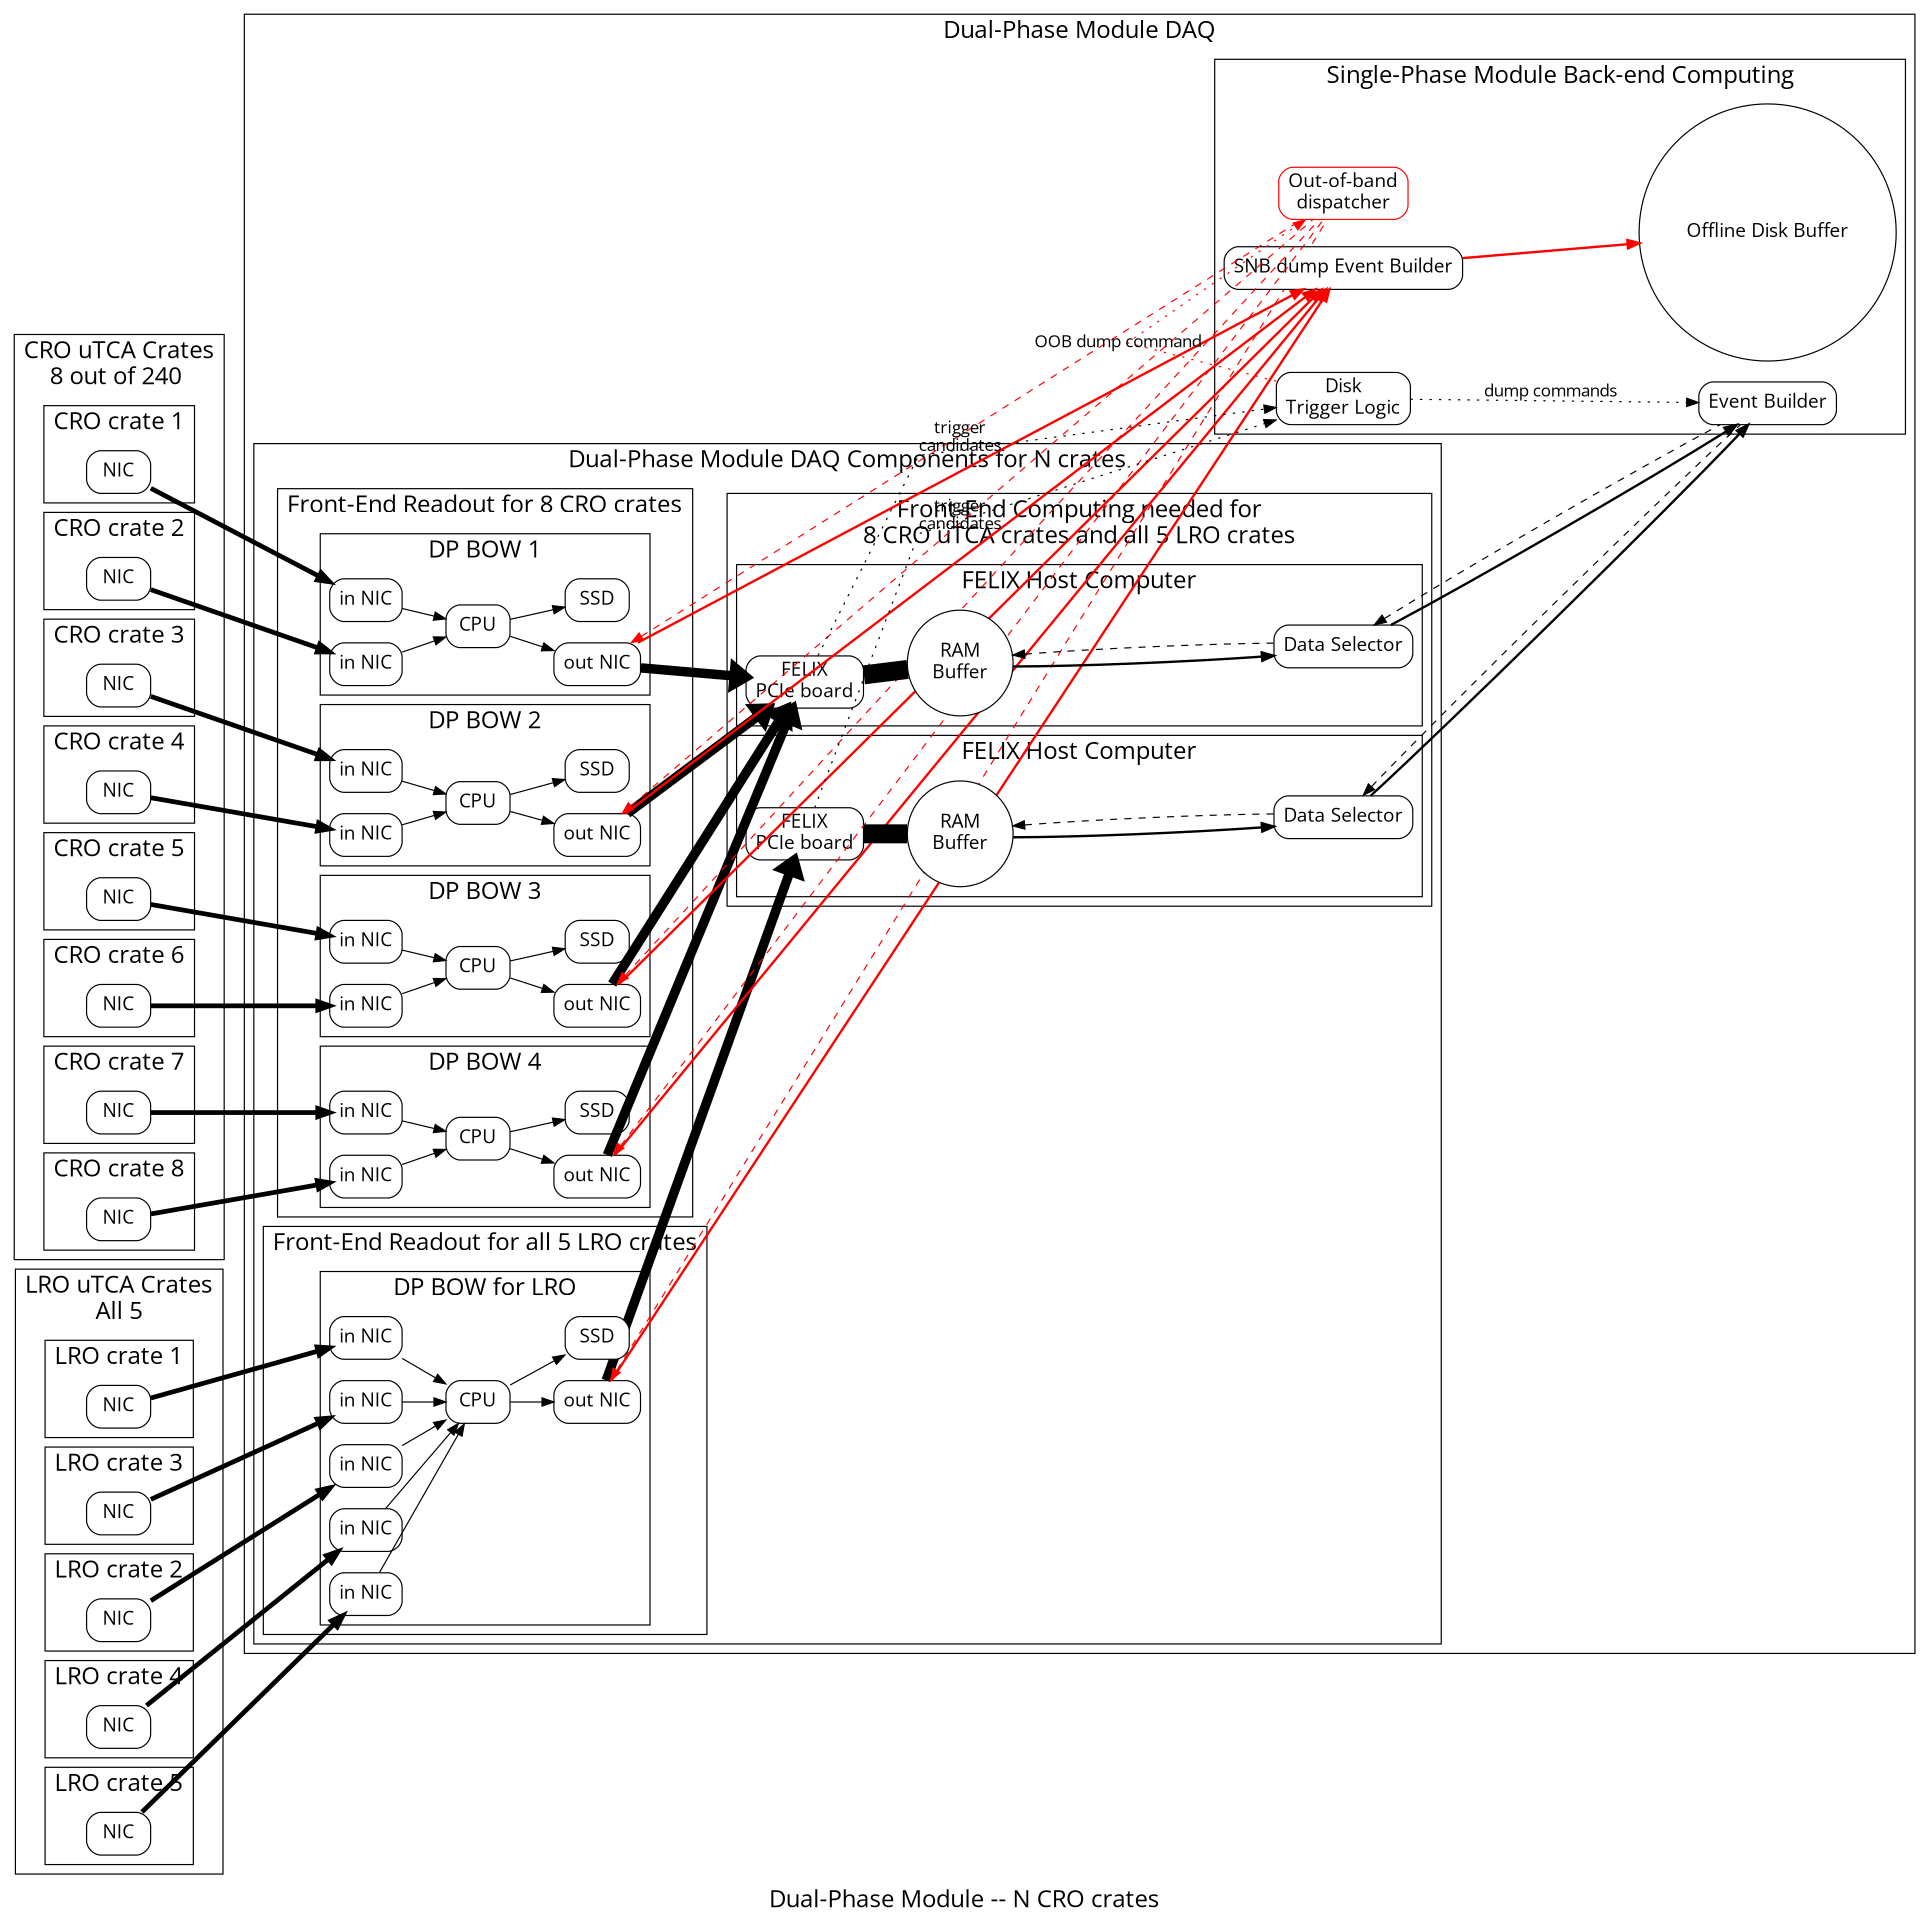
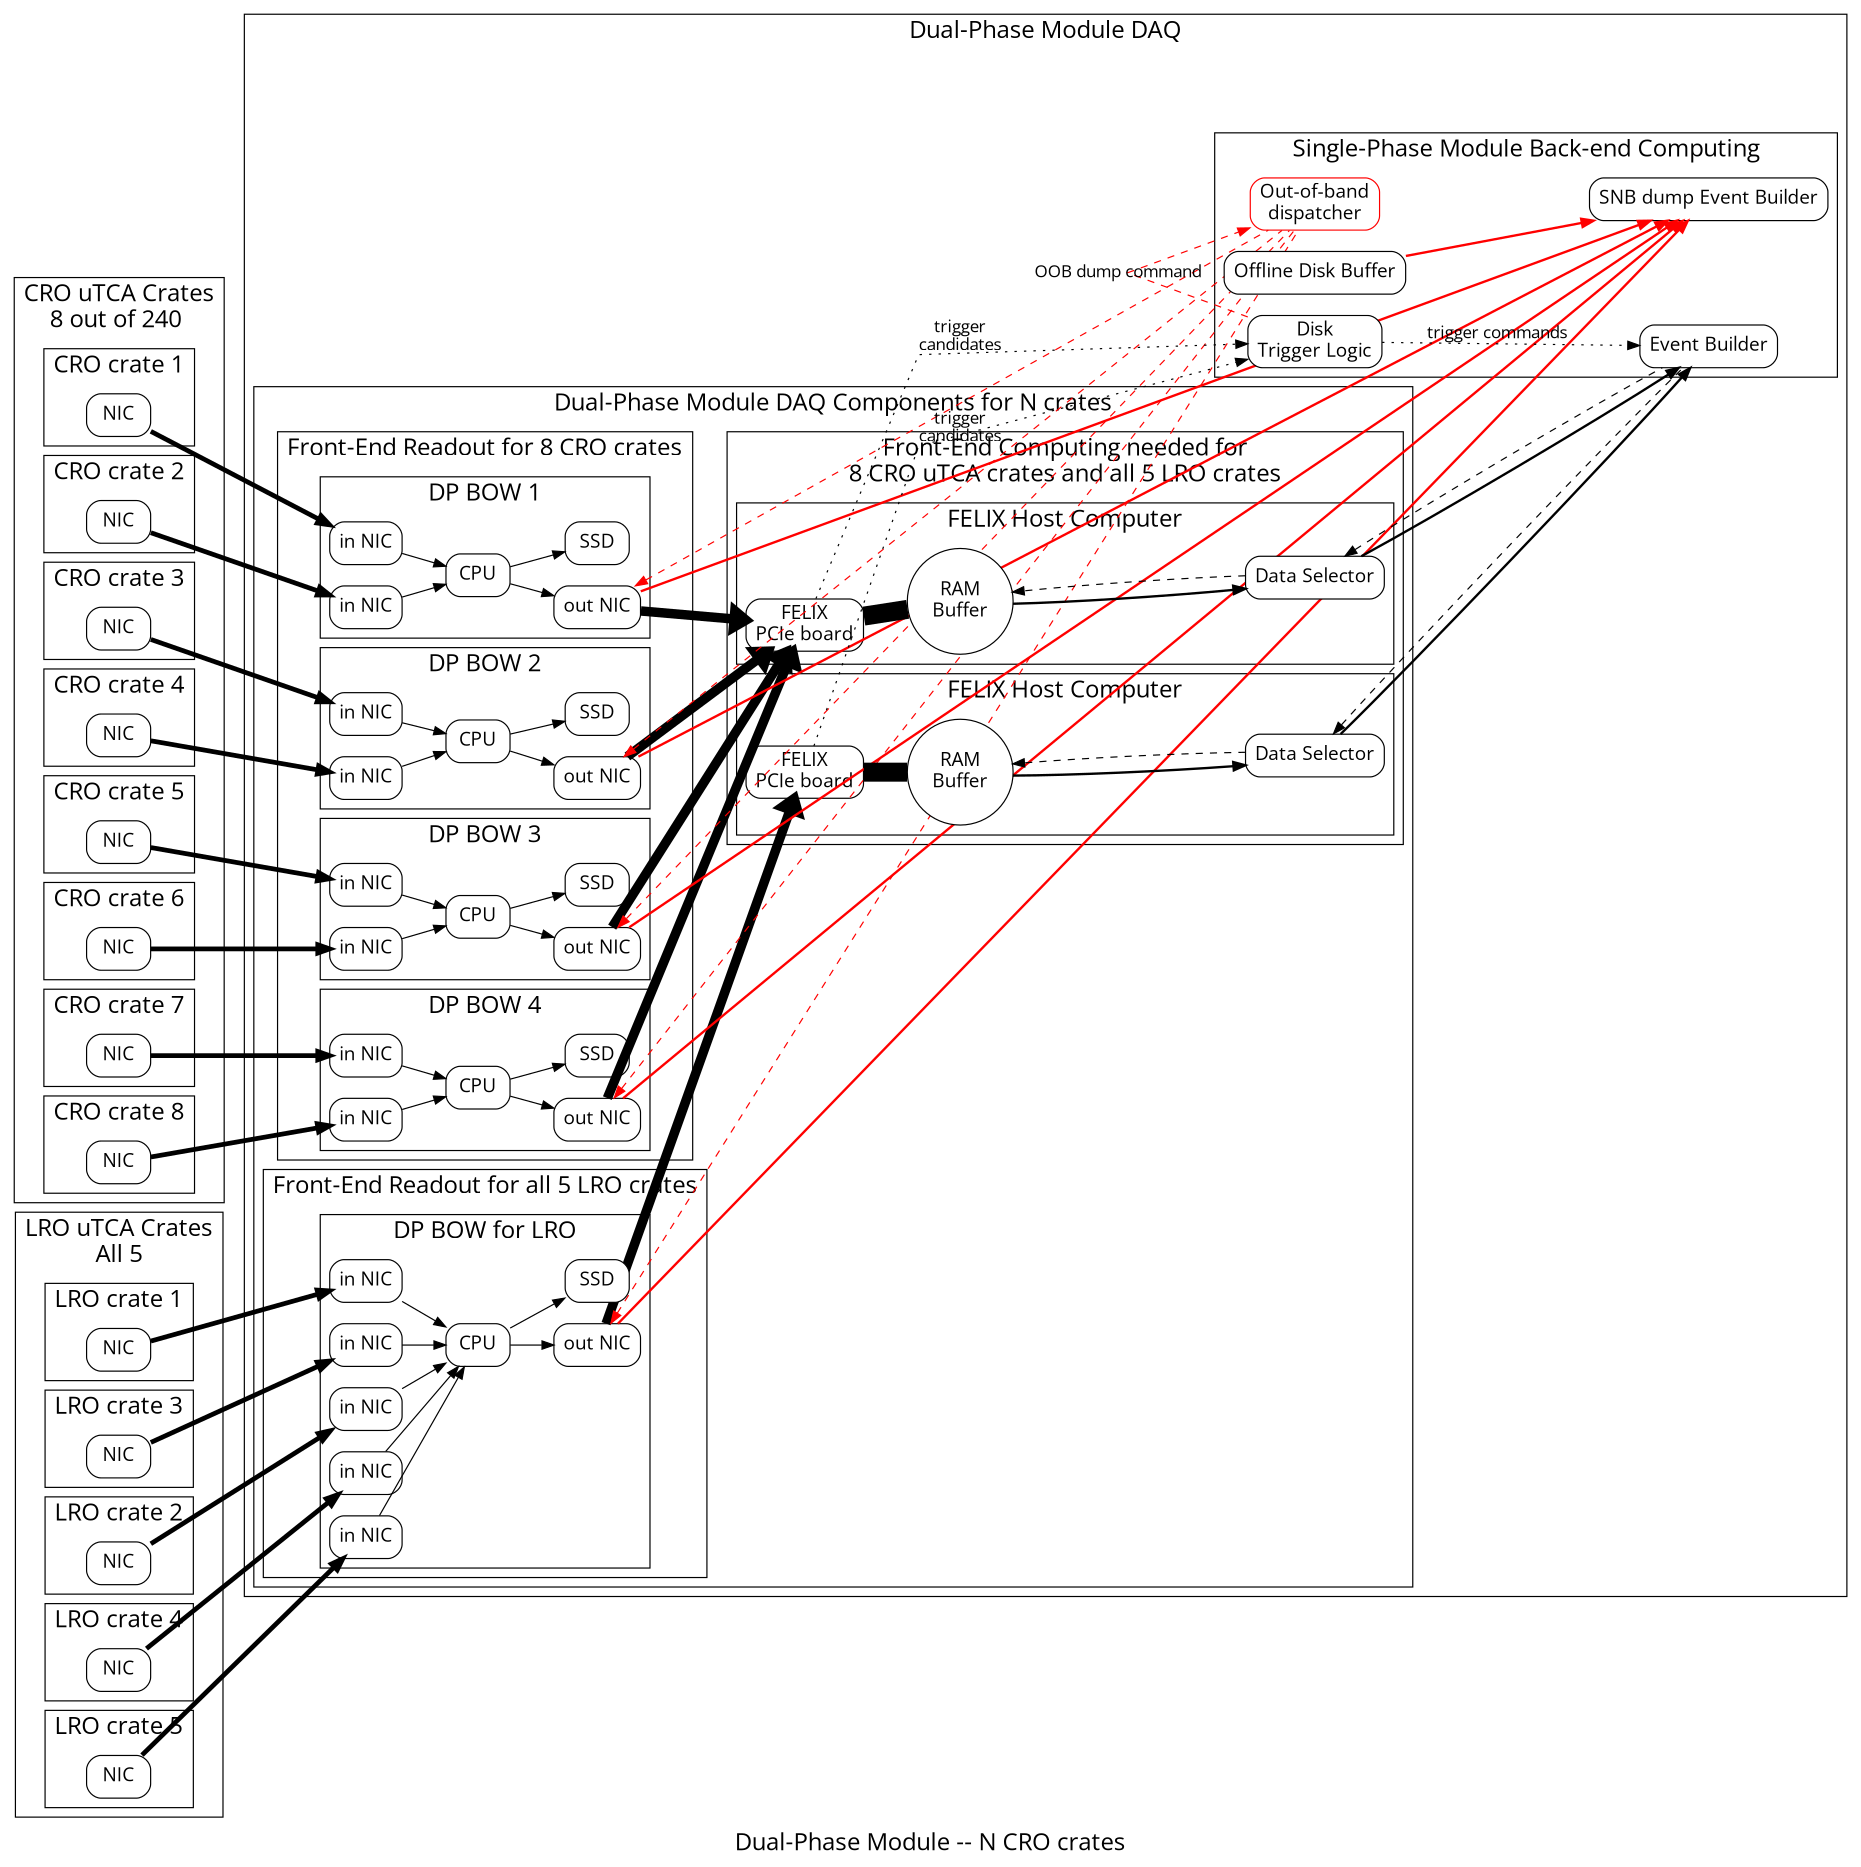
(1768, 232) -> (1315, 273)
(1545, 251) -> (1494, 239)
(1148, 328) -> (1132, 274)
(1551, 392) -> (1498, 334)
